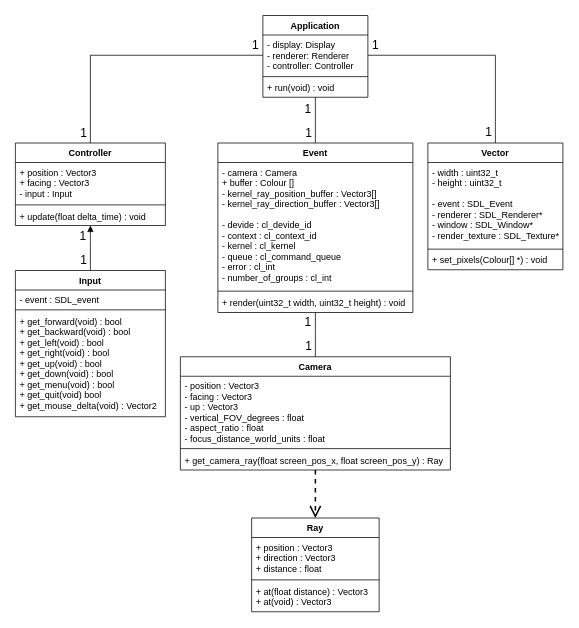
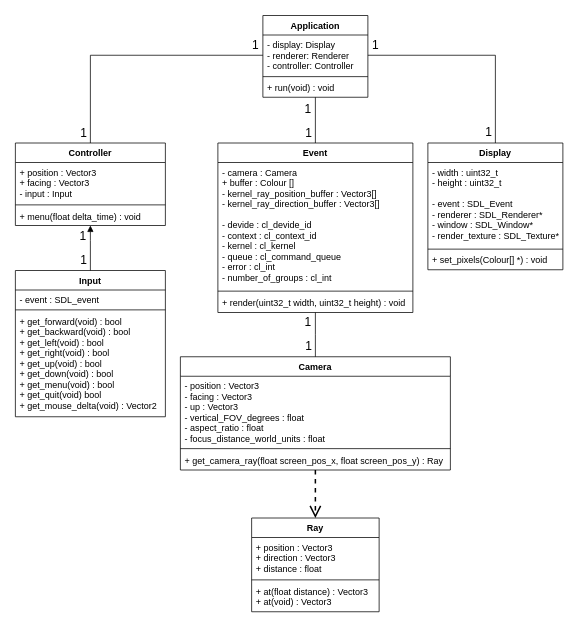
(495, 153) -> (495, 153)
(92, 217) -> (87, 217)
